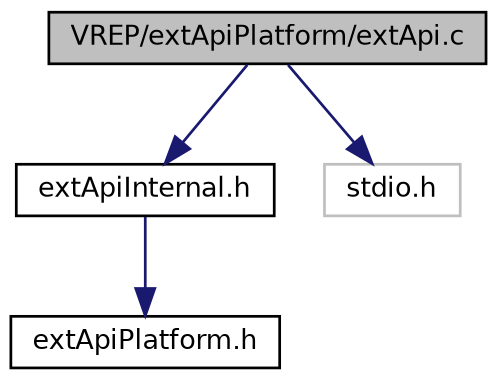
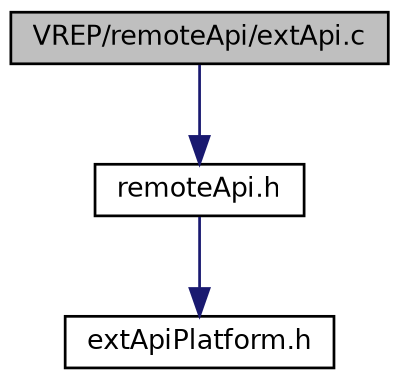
(267, 38) -> (200, 38)
(145, 190) -> (200, 190)
(392, 190) -> none
